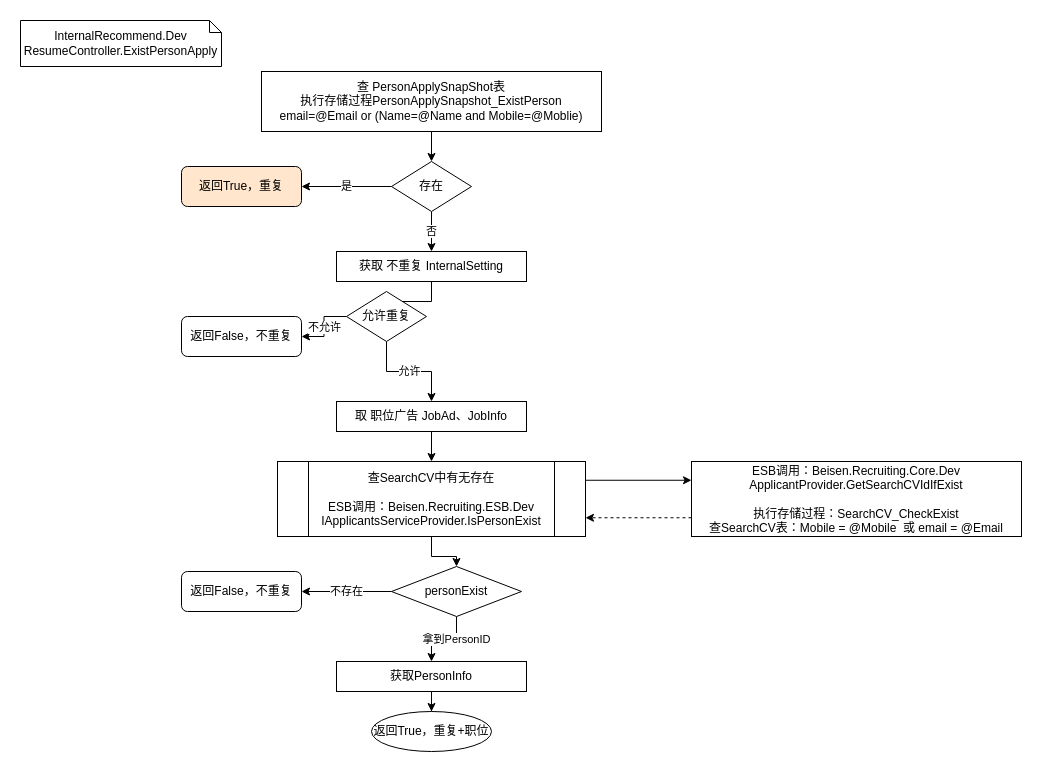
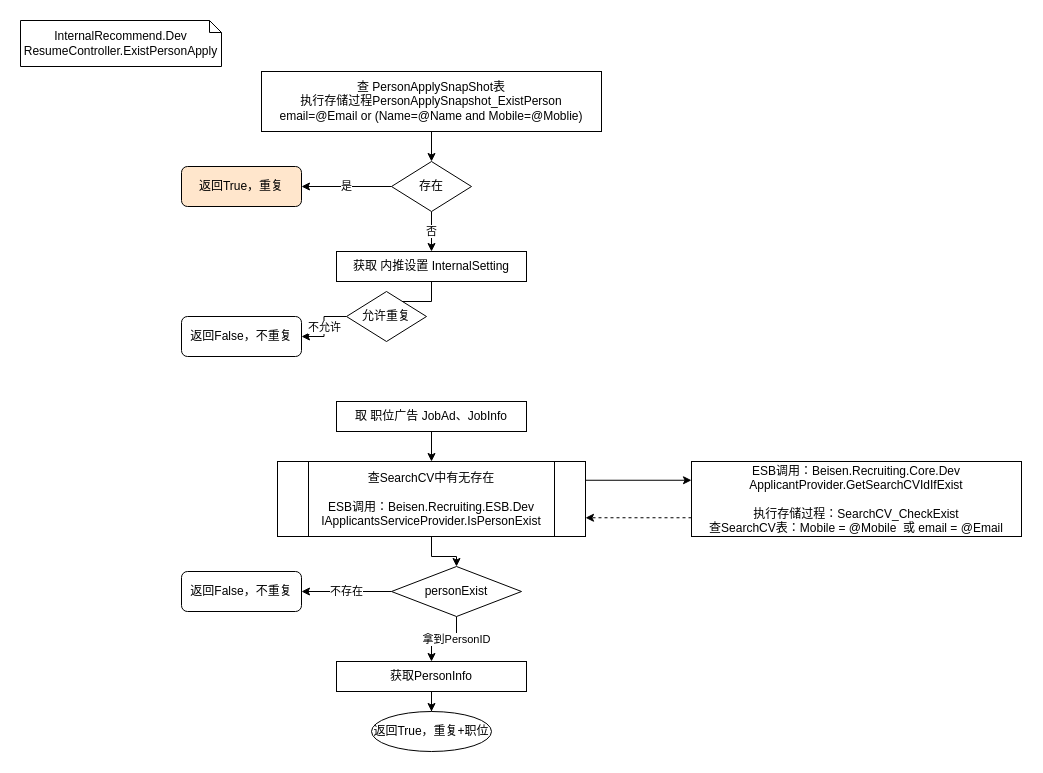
(432, 267) -> (432, 267)
(406, 372) -> none
